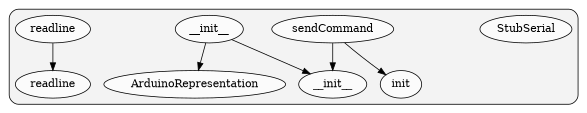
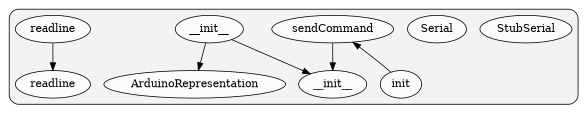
none -> (437, 29)
(362, 57) -> (375, 59)
